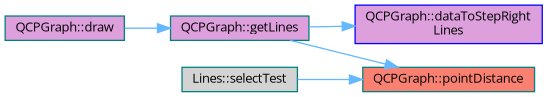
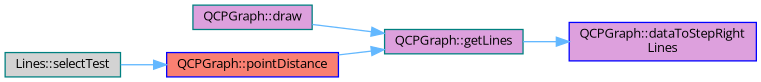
(338, 52) -> (355, 53)
(449, 79) -> (253, 65)
